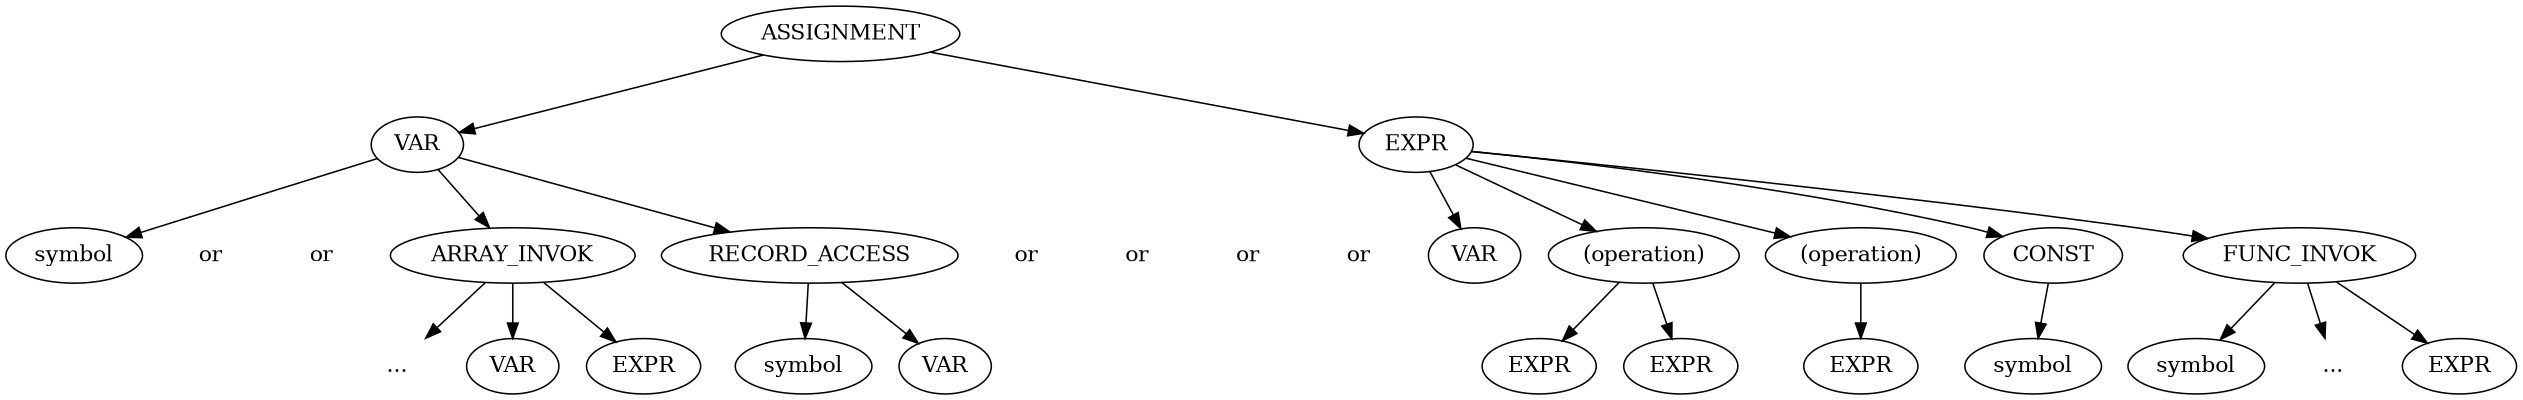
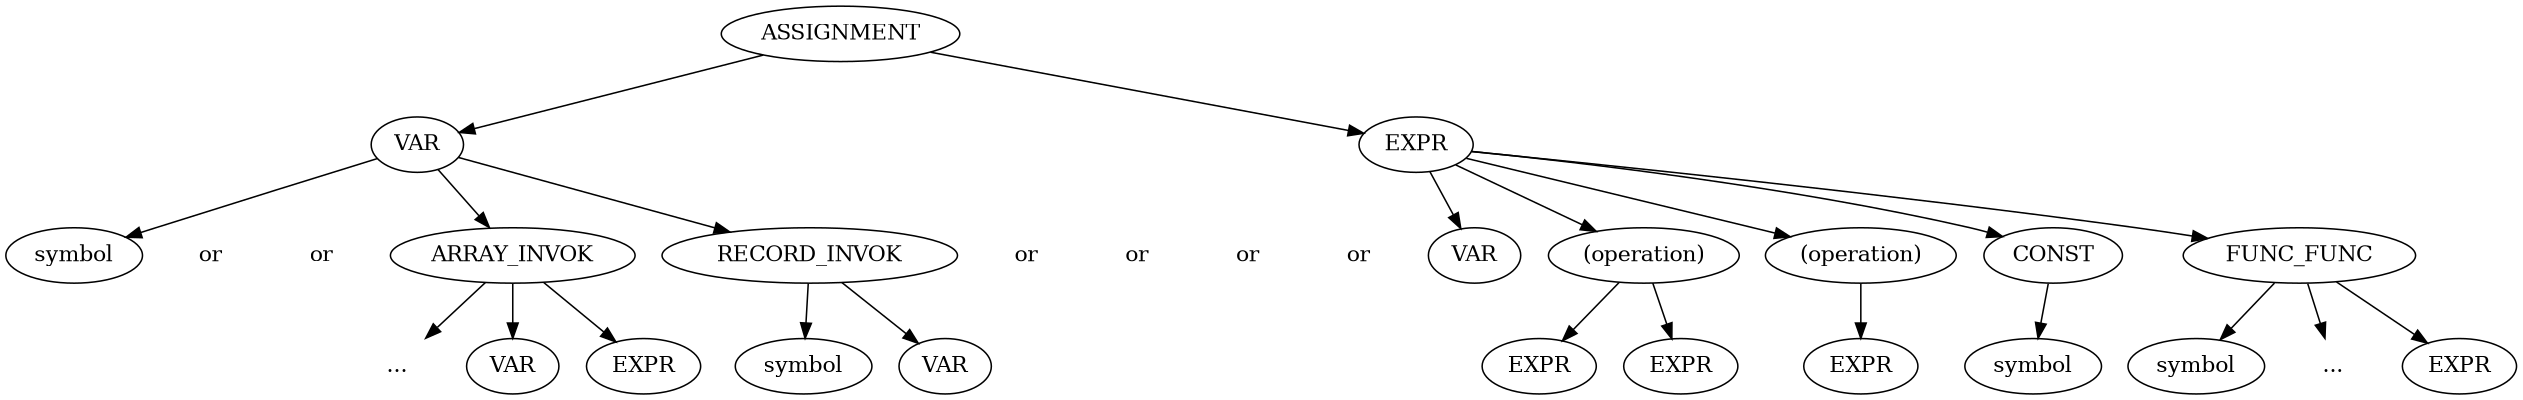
(810, 255) -> (810, 255)
(2299, 255) -> (2299, 255)
